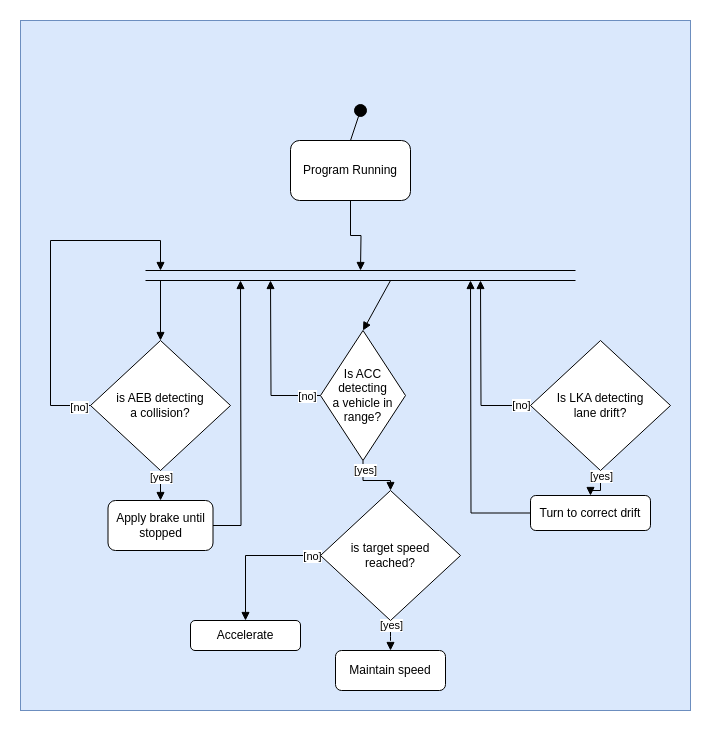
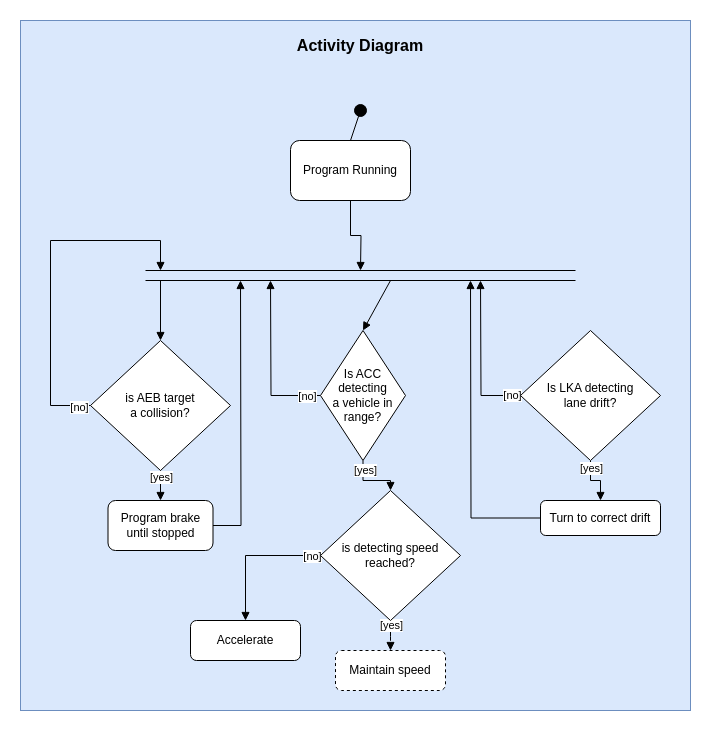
none -> (361, 46)
(161, 406) -> (161, 406)
(601, 406) -> (591, 396)
(591, 513) -> (601, 518)
(161, 526) -> (161, 526)
(391, 556) -> (391, 556)
(246, 636) -> (246, 641)
(391, 671) -> (391, 671)
